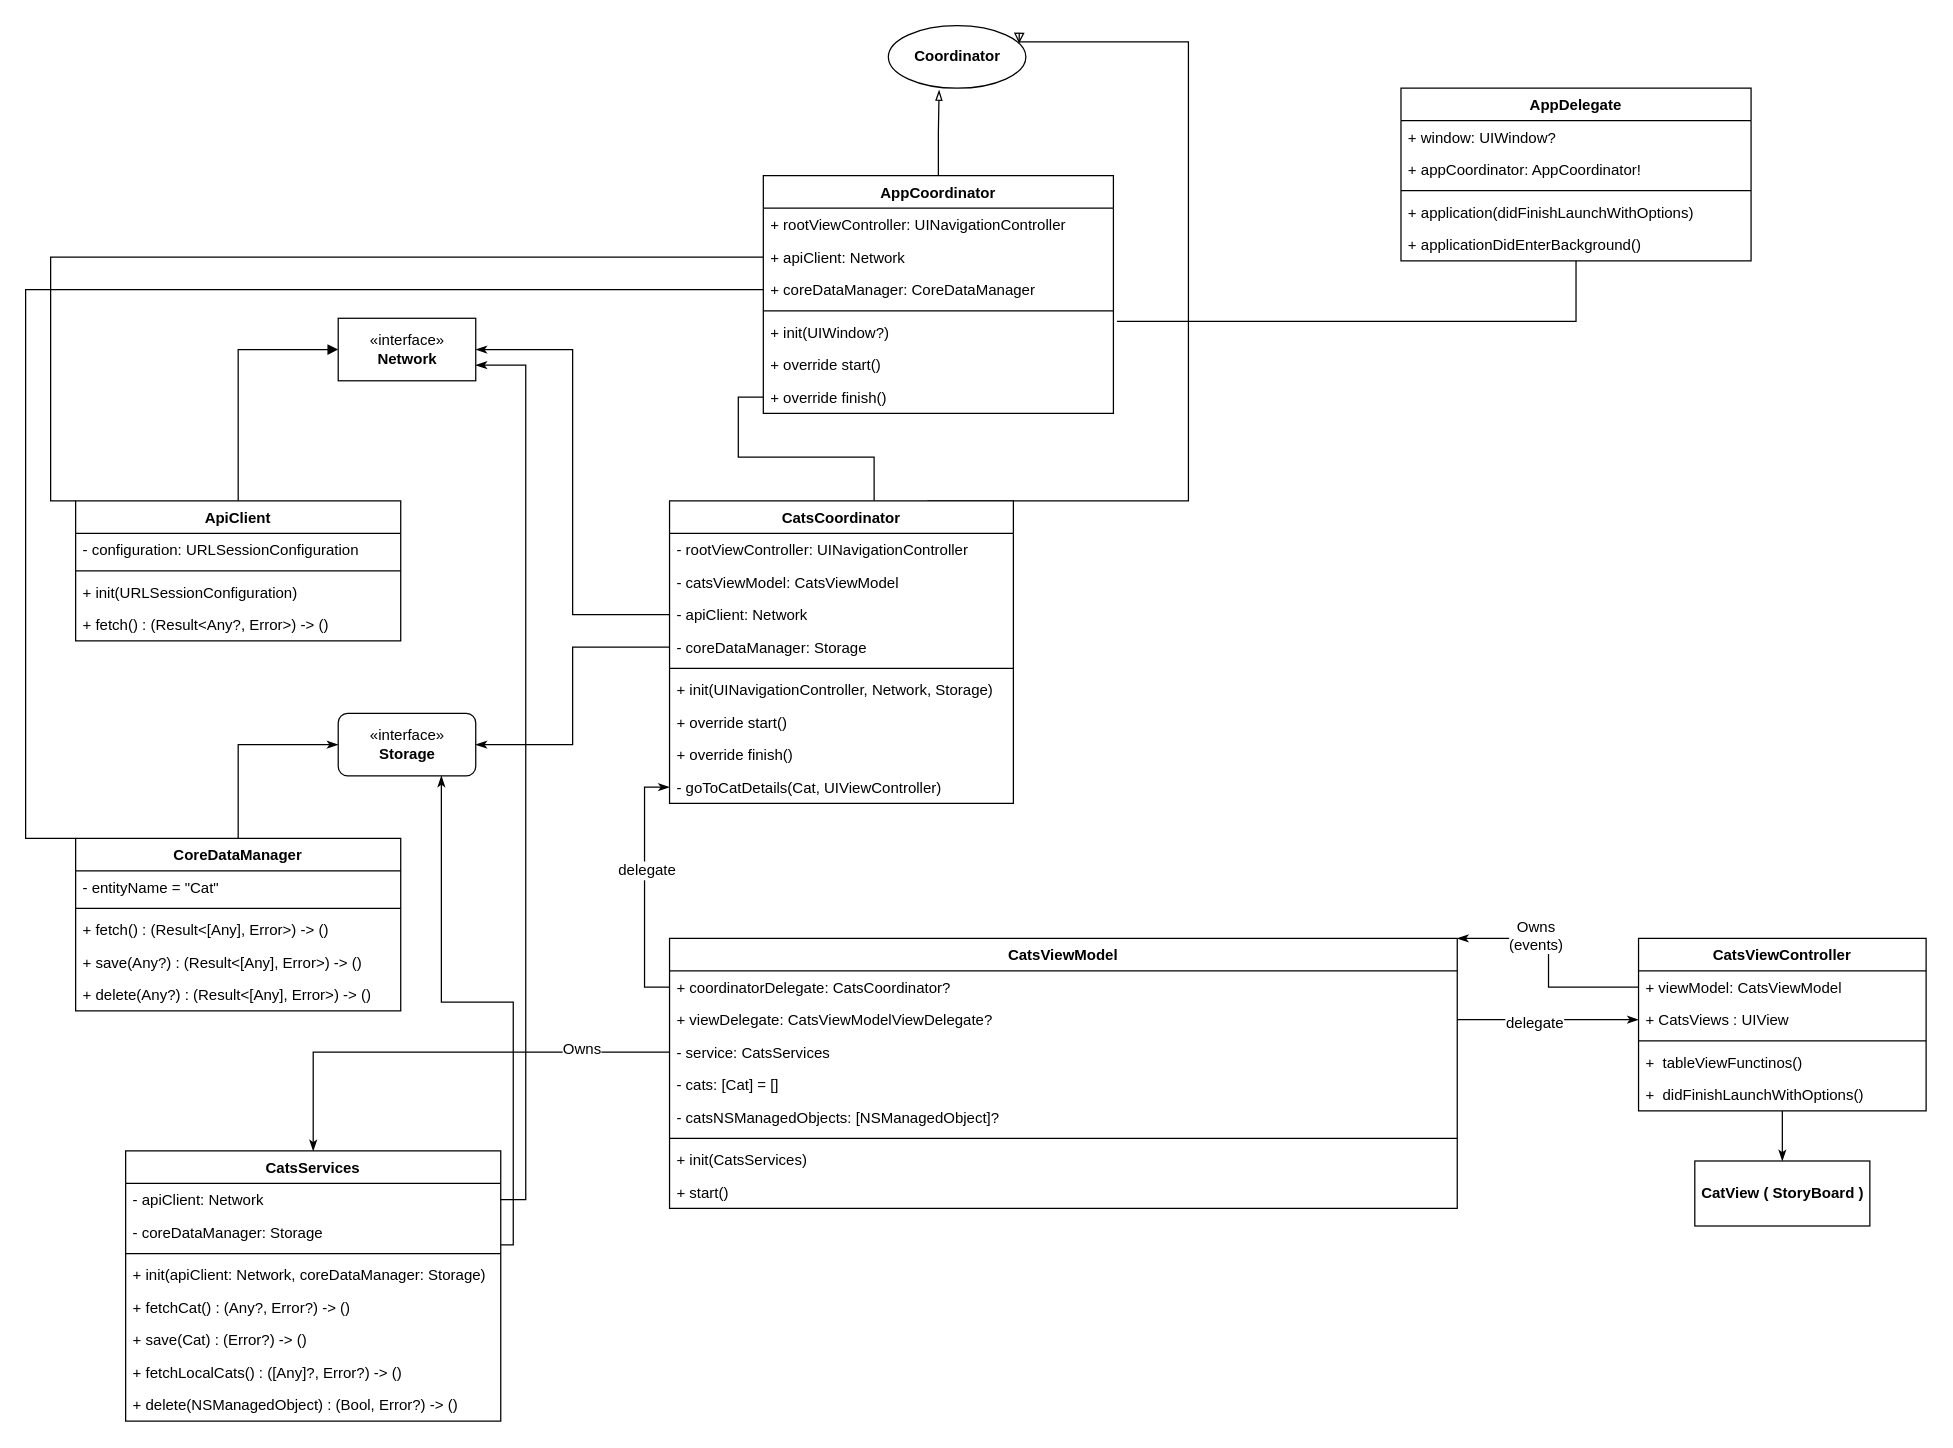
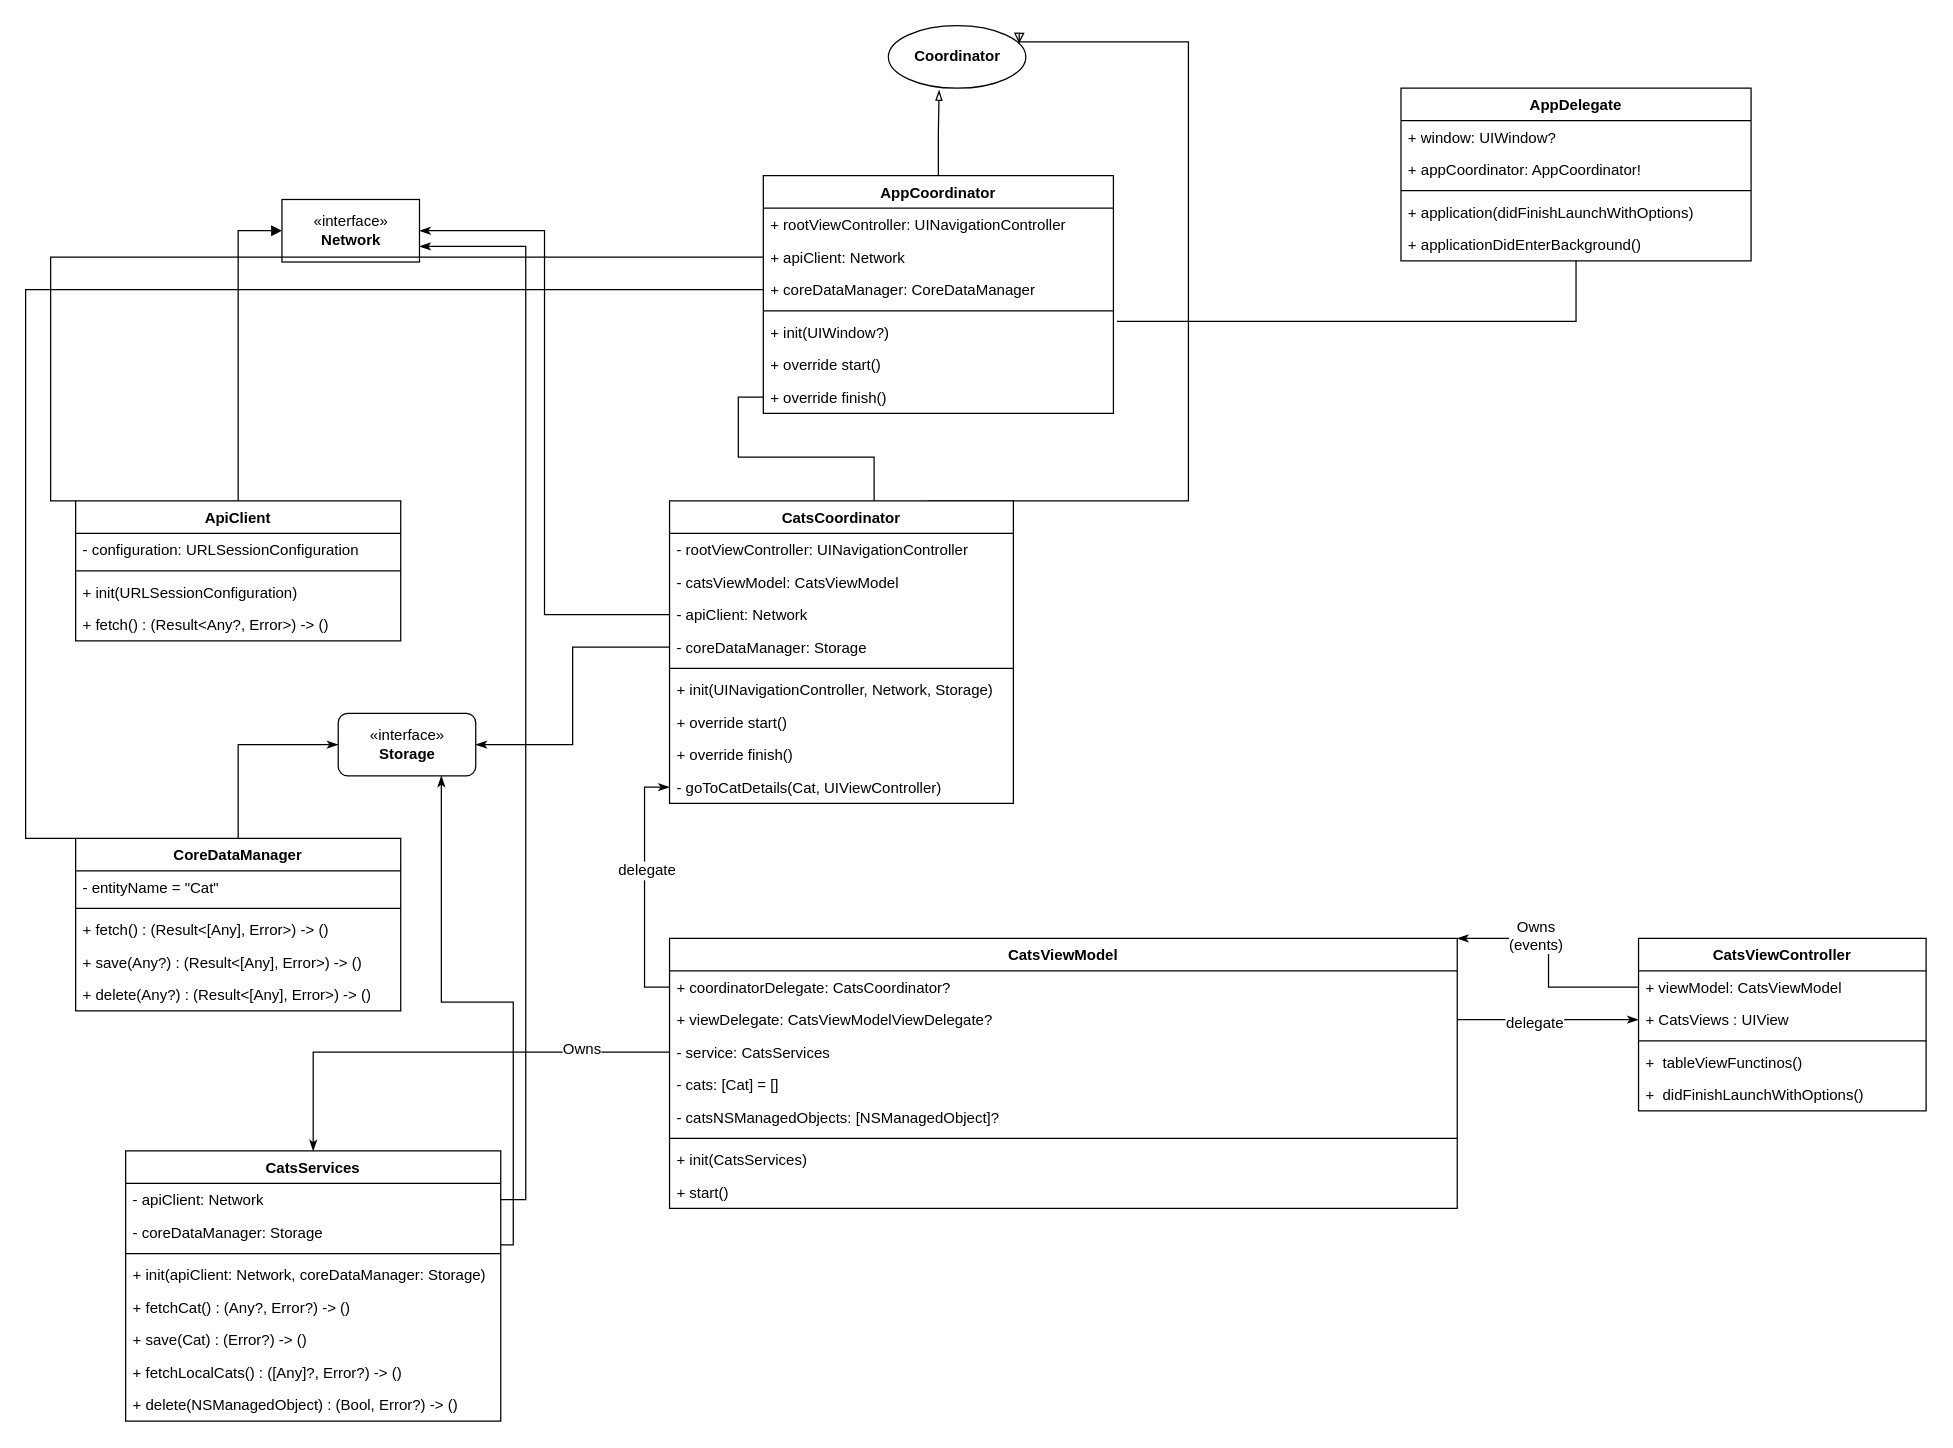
(407, 349) -> (351, 231)
(1782, 1133) -> none
(1782, 1193) -> none
